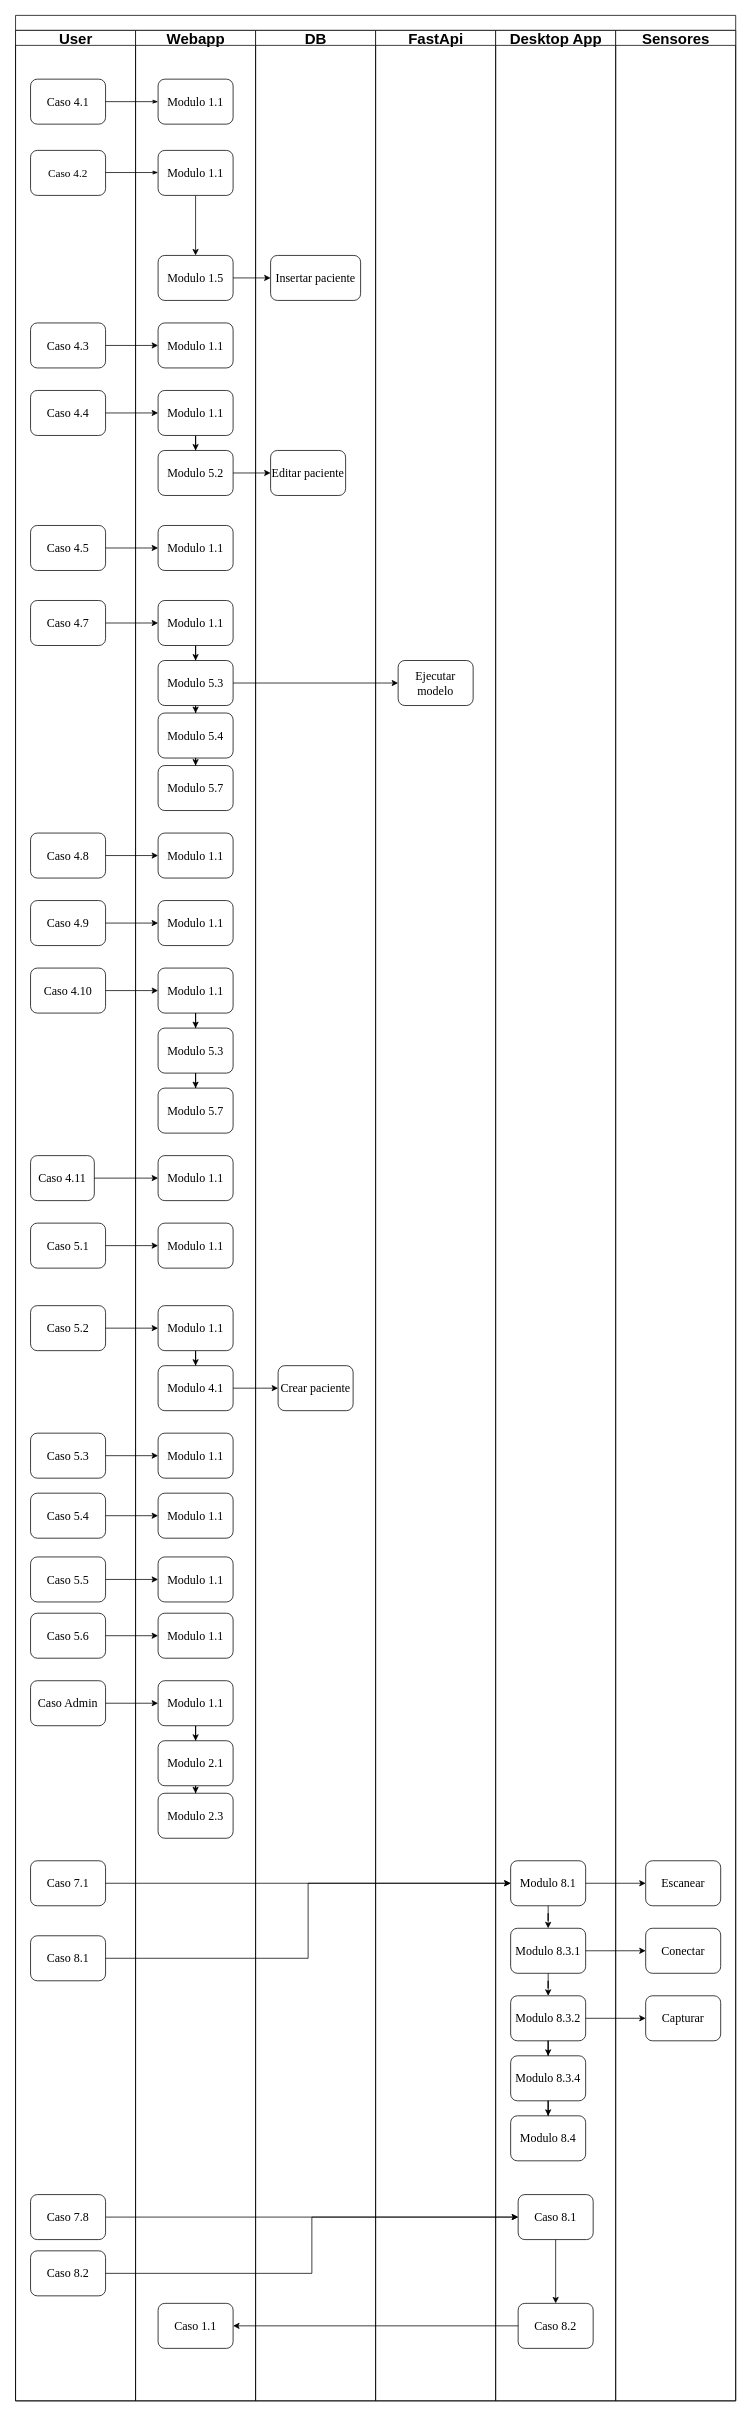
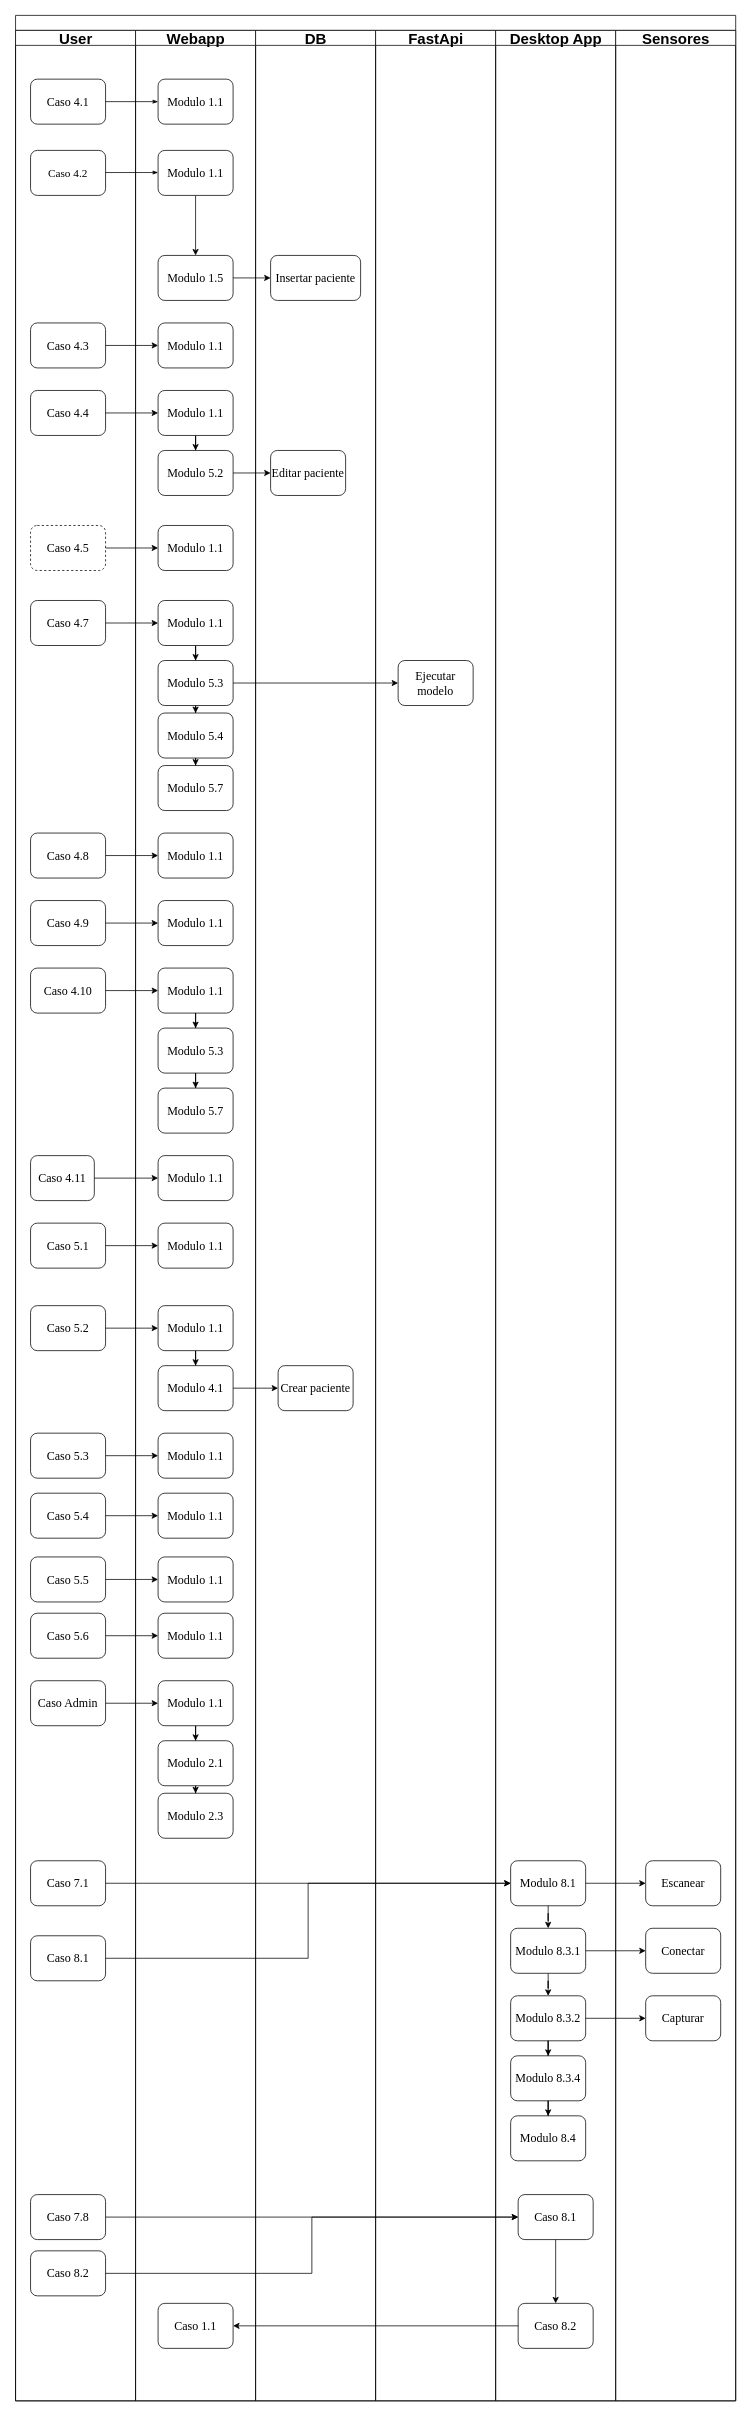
(68, 548) -> (68, 548)
